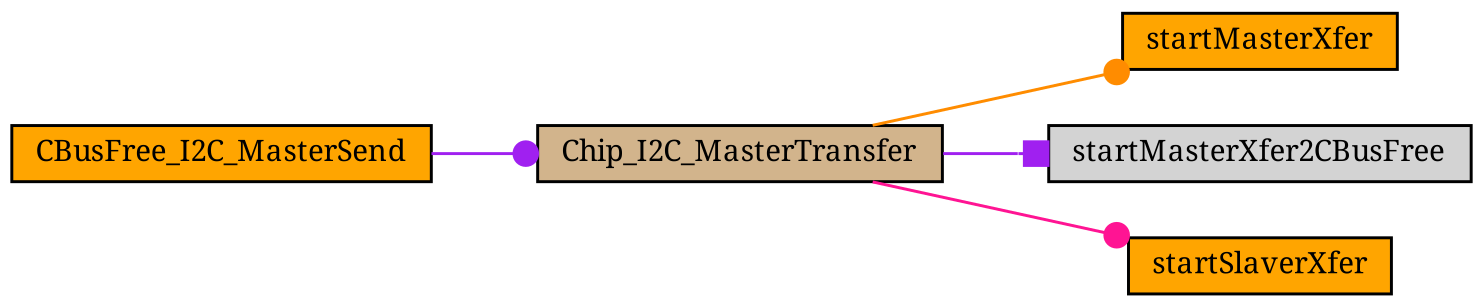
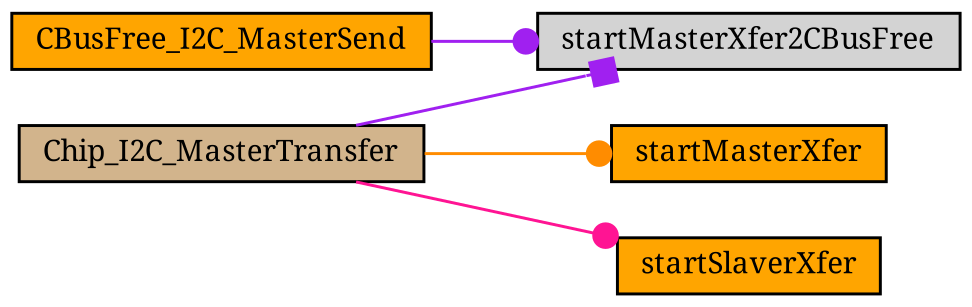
(473, 154) -> (473, 41)
